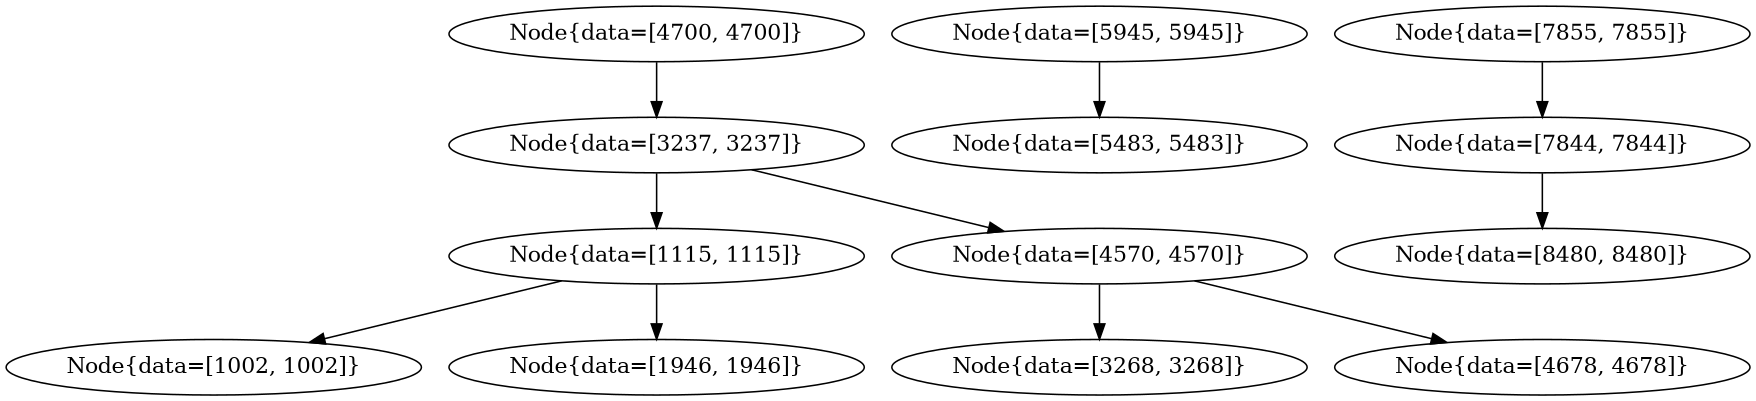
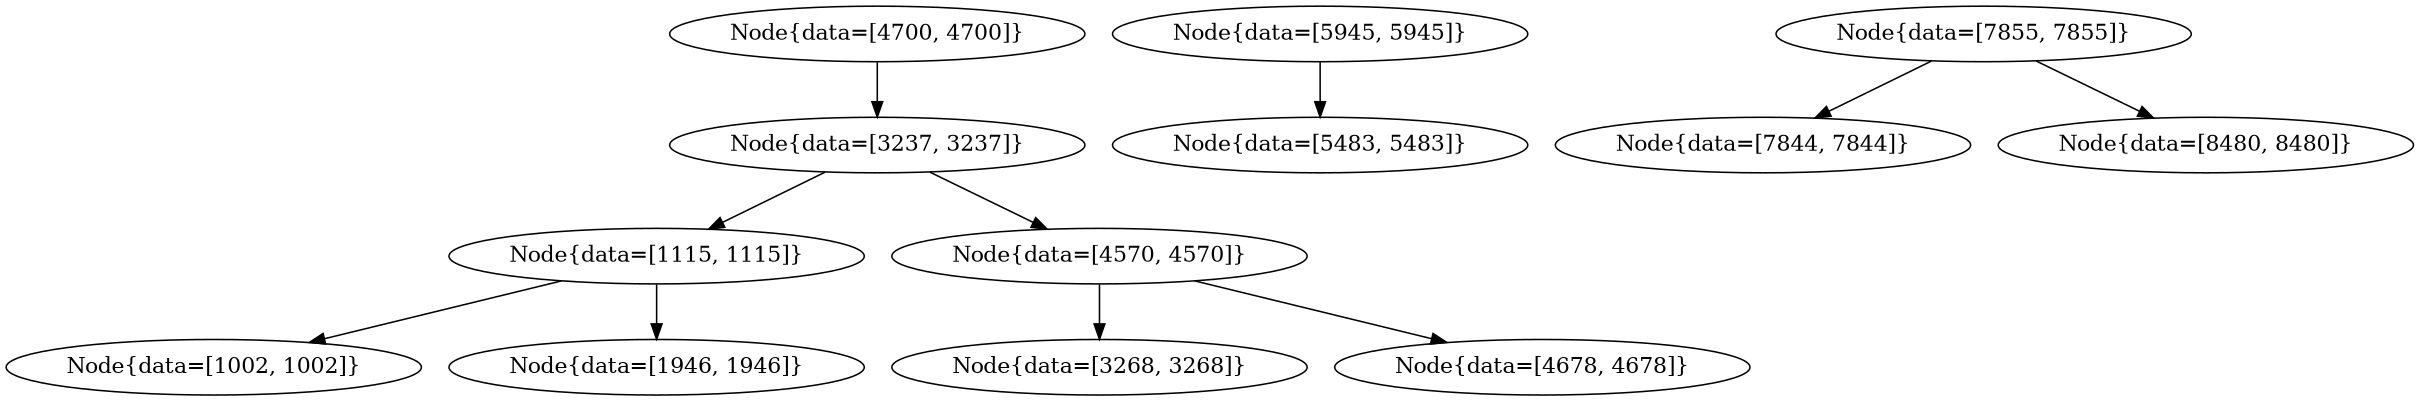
(1542, 193) -> (2088, 86)
